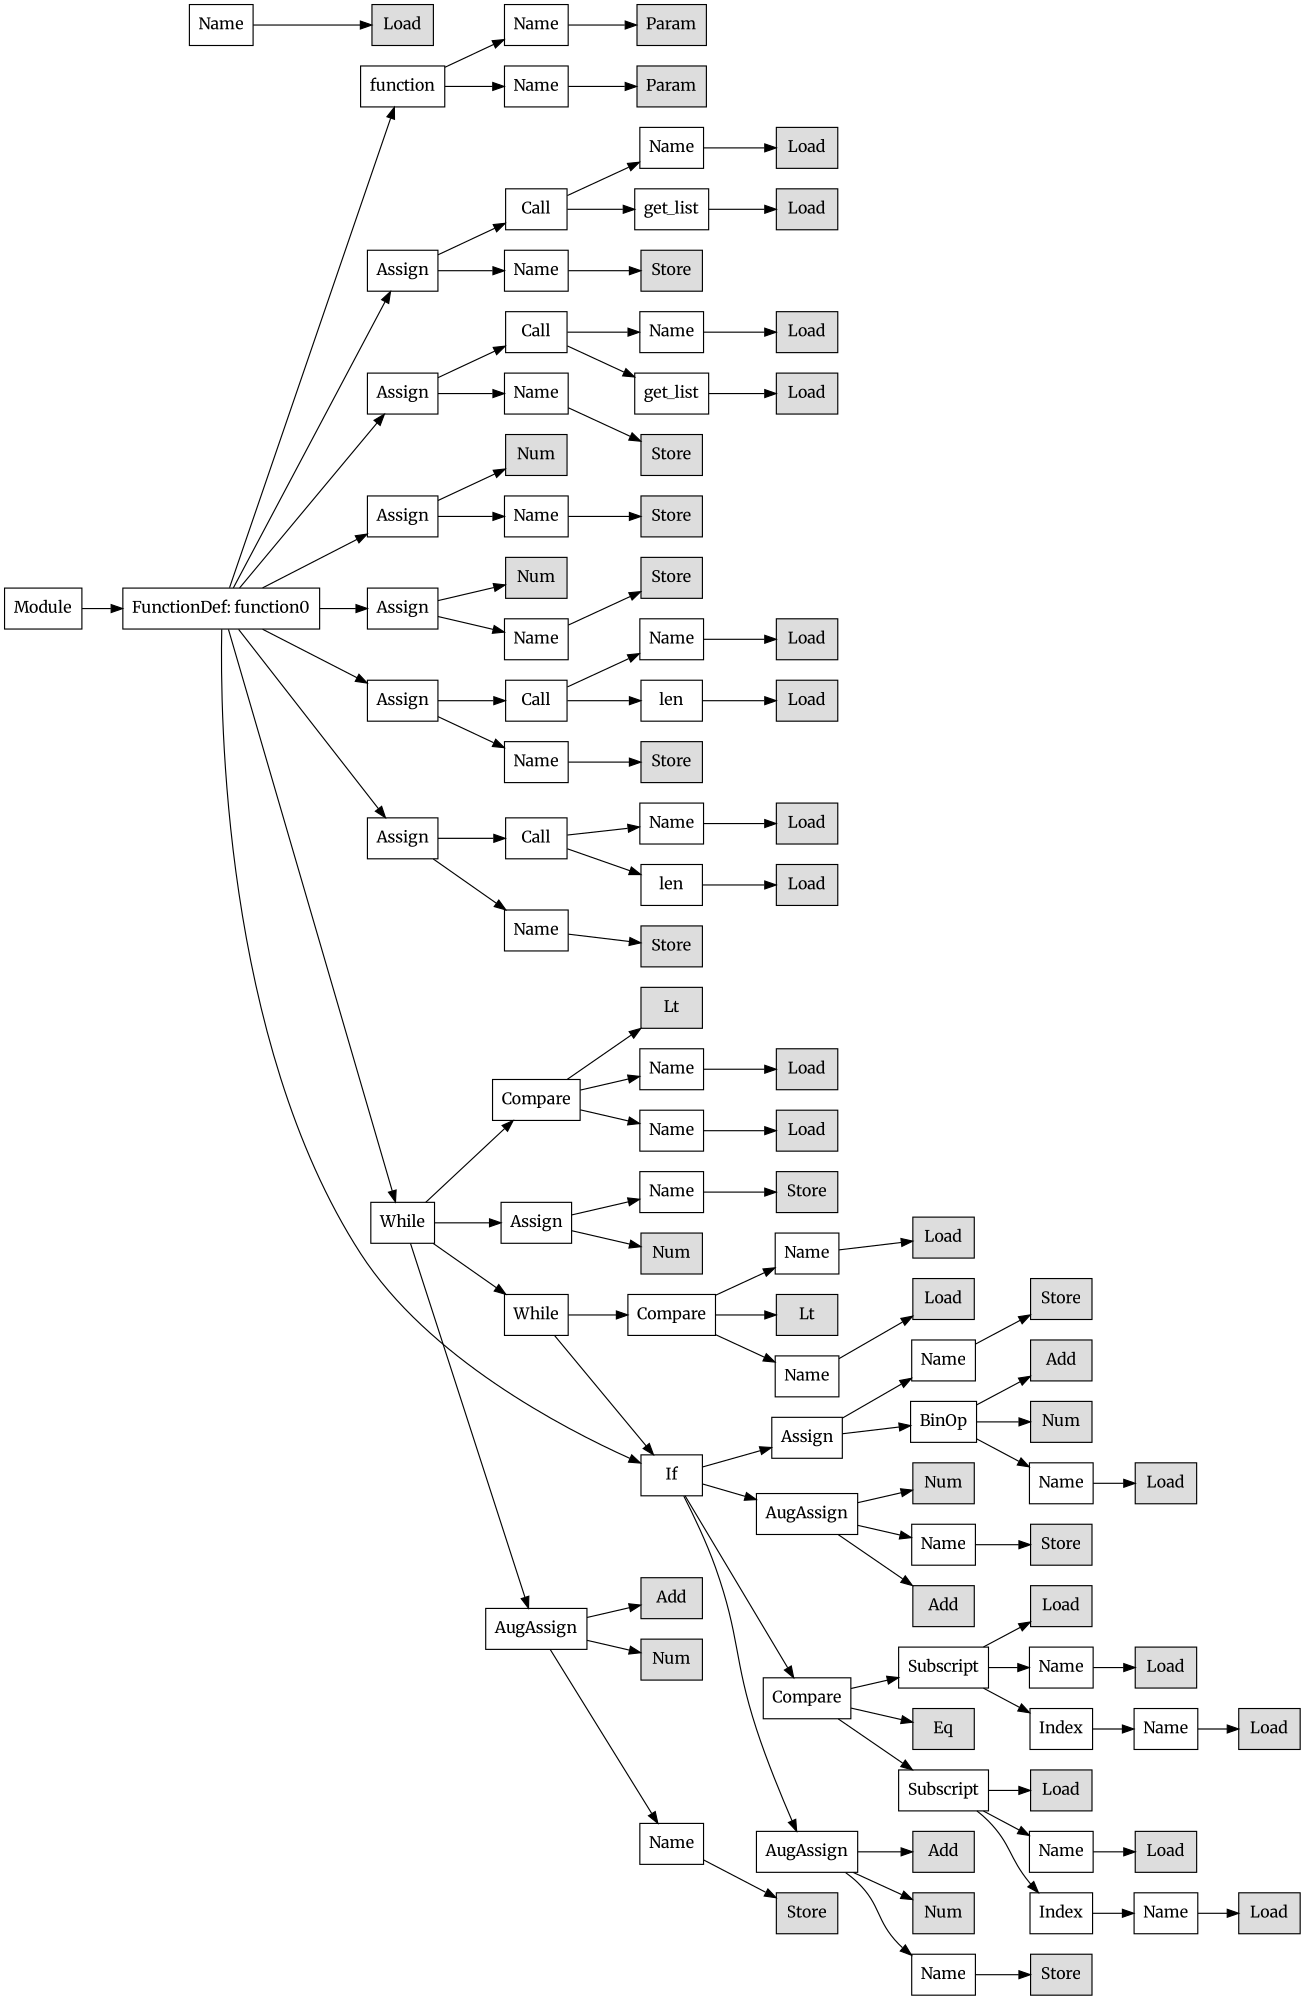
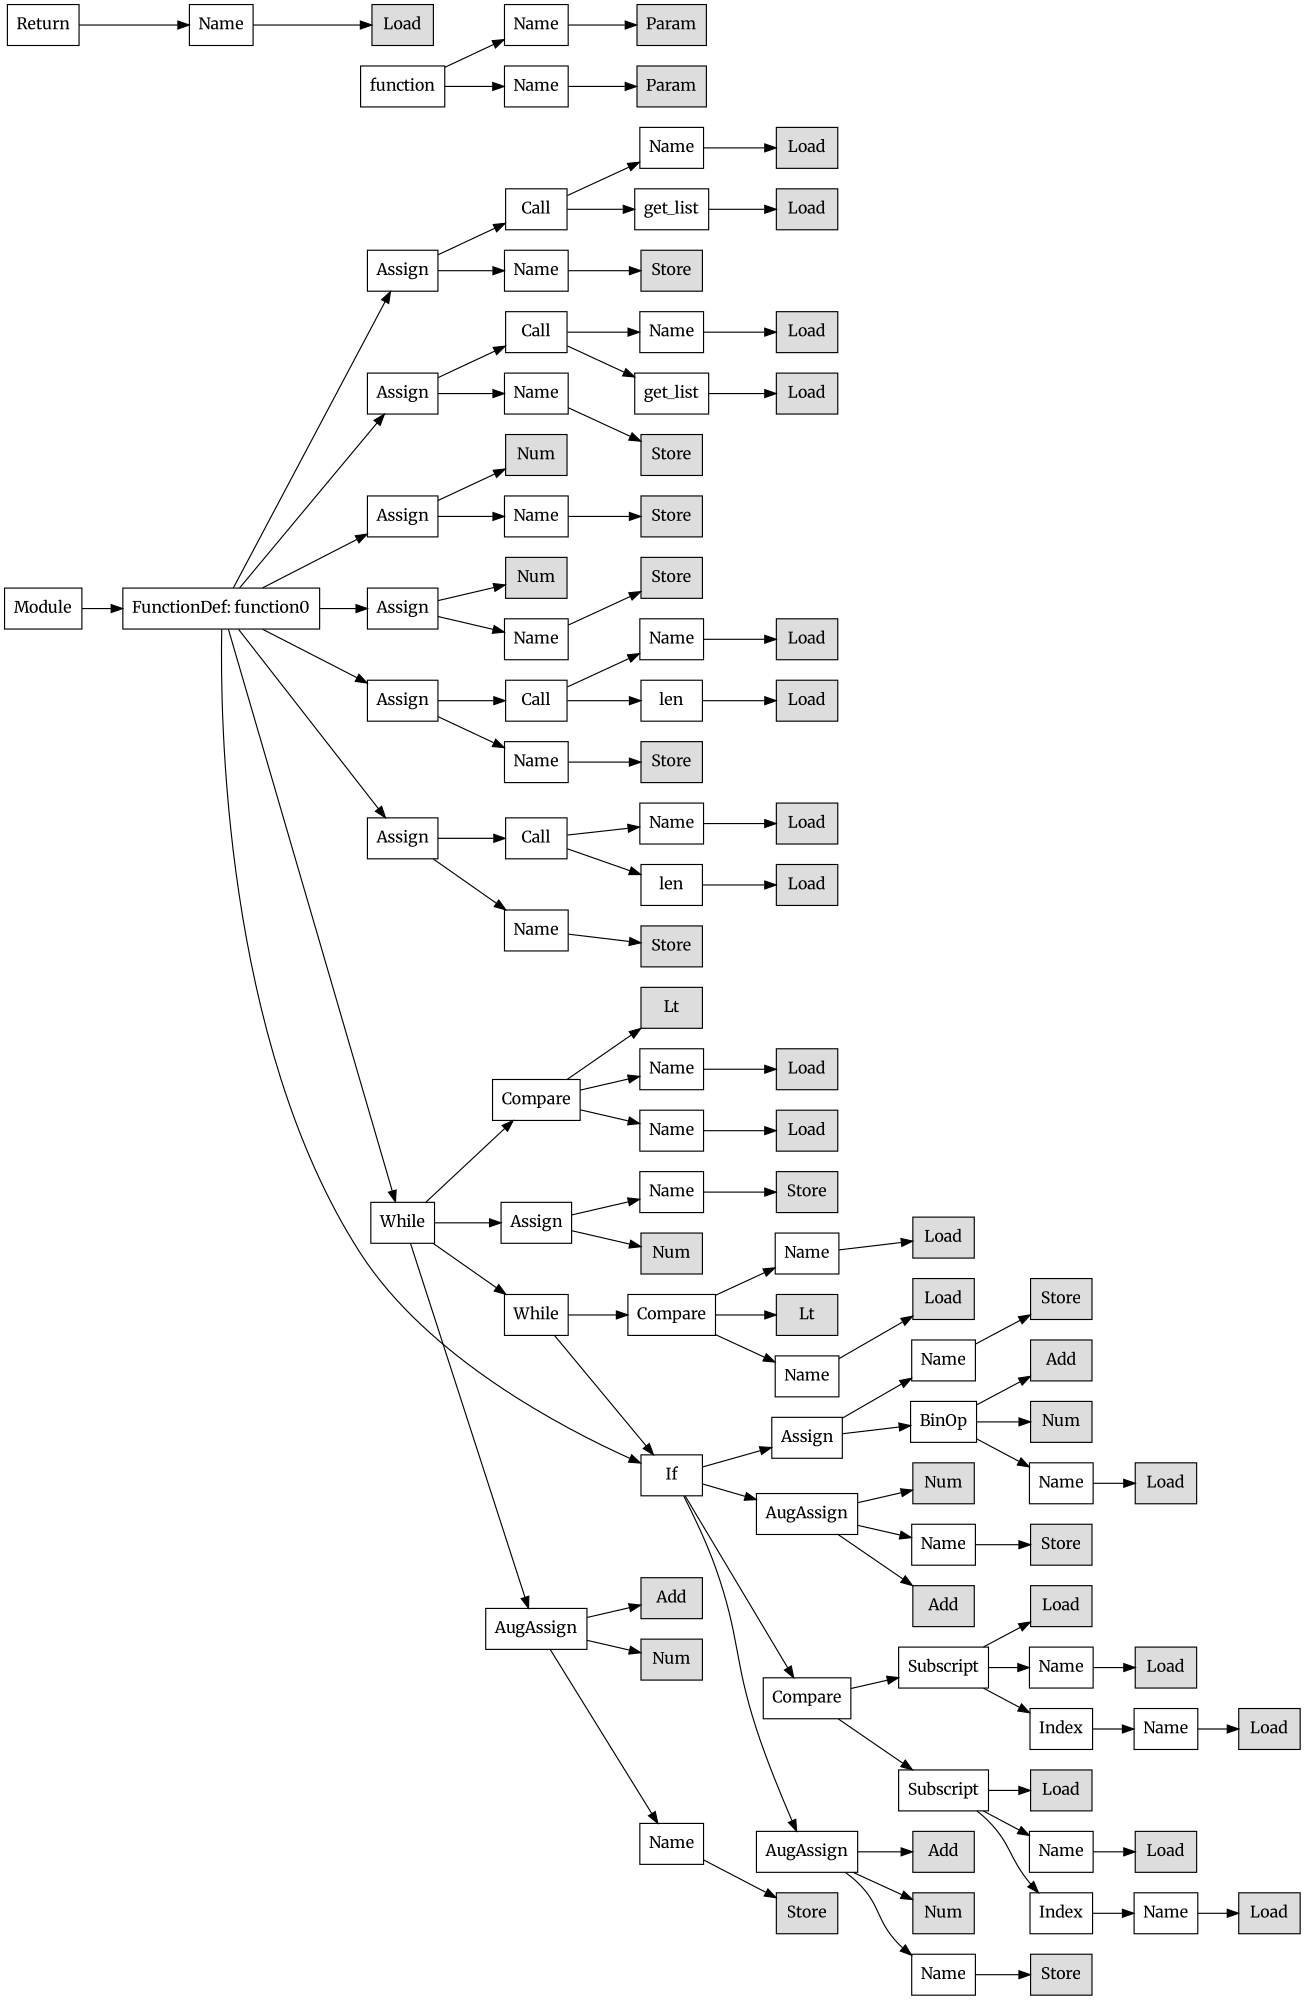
none -> (43, 25)
(310, 353) -> none
(944, 1729) -> none
